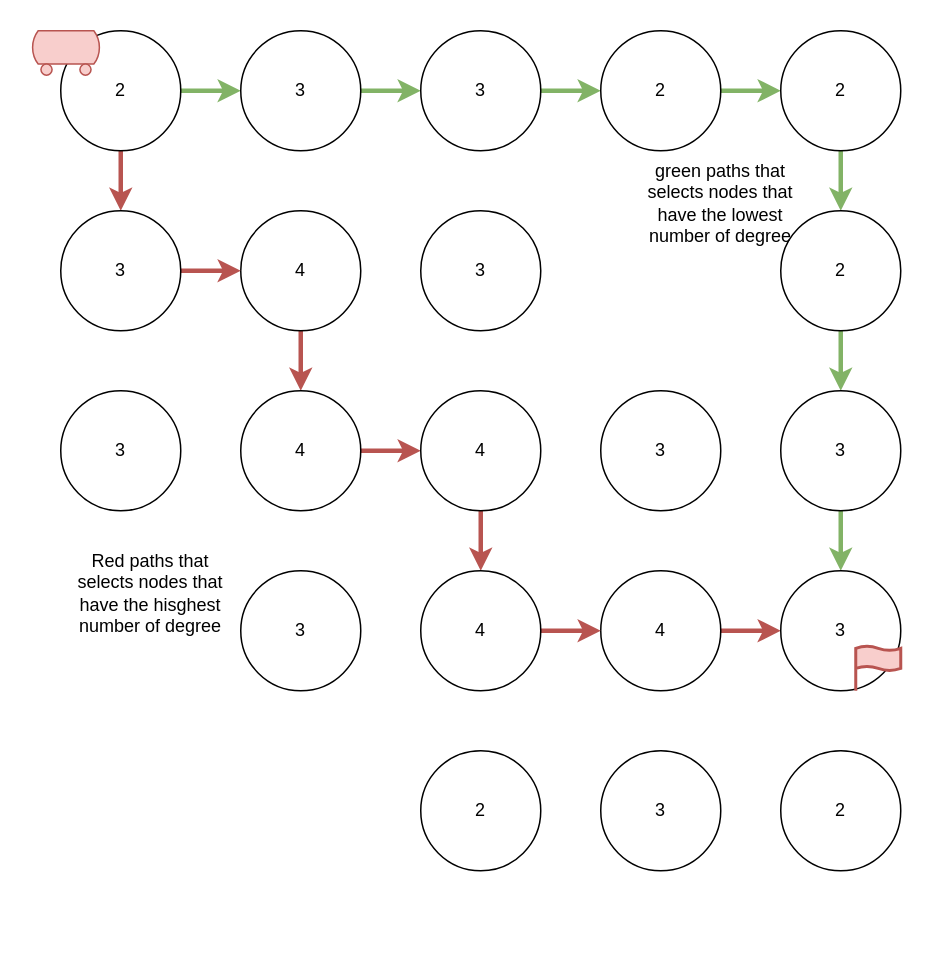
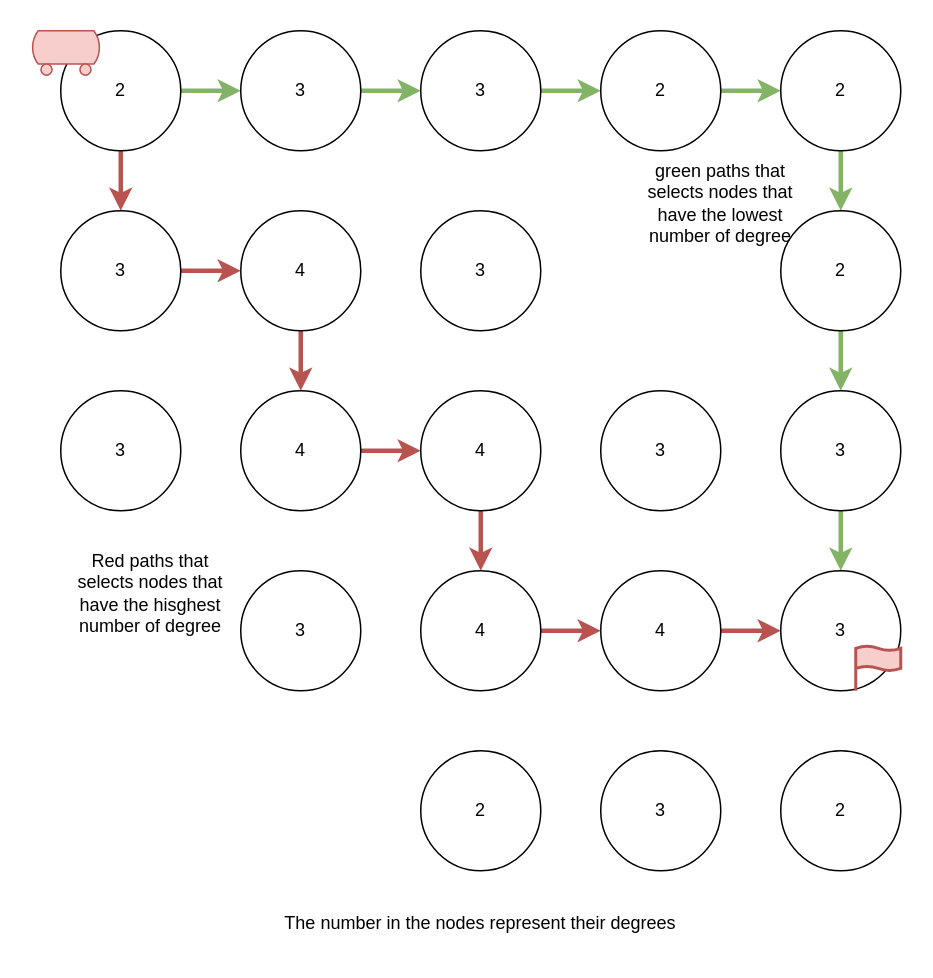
none -> (481, 923)
